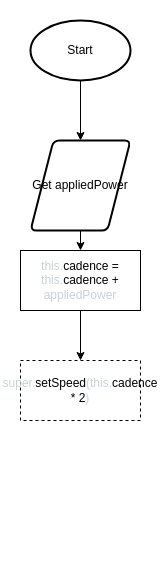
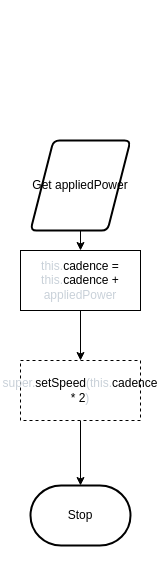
(81, 51) -> none
(81, 107) -> none
none -> (81, 450)
none -> (81, 516)
